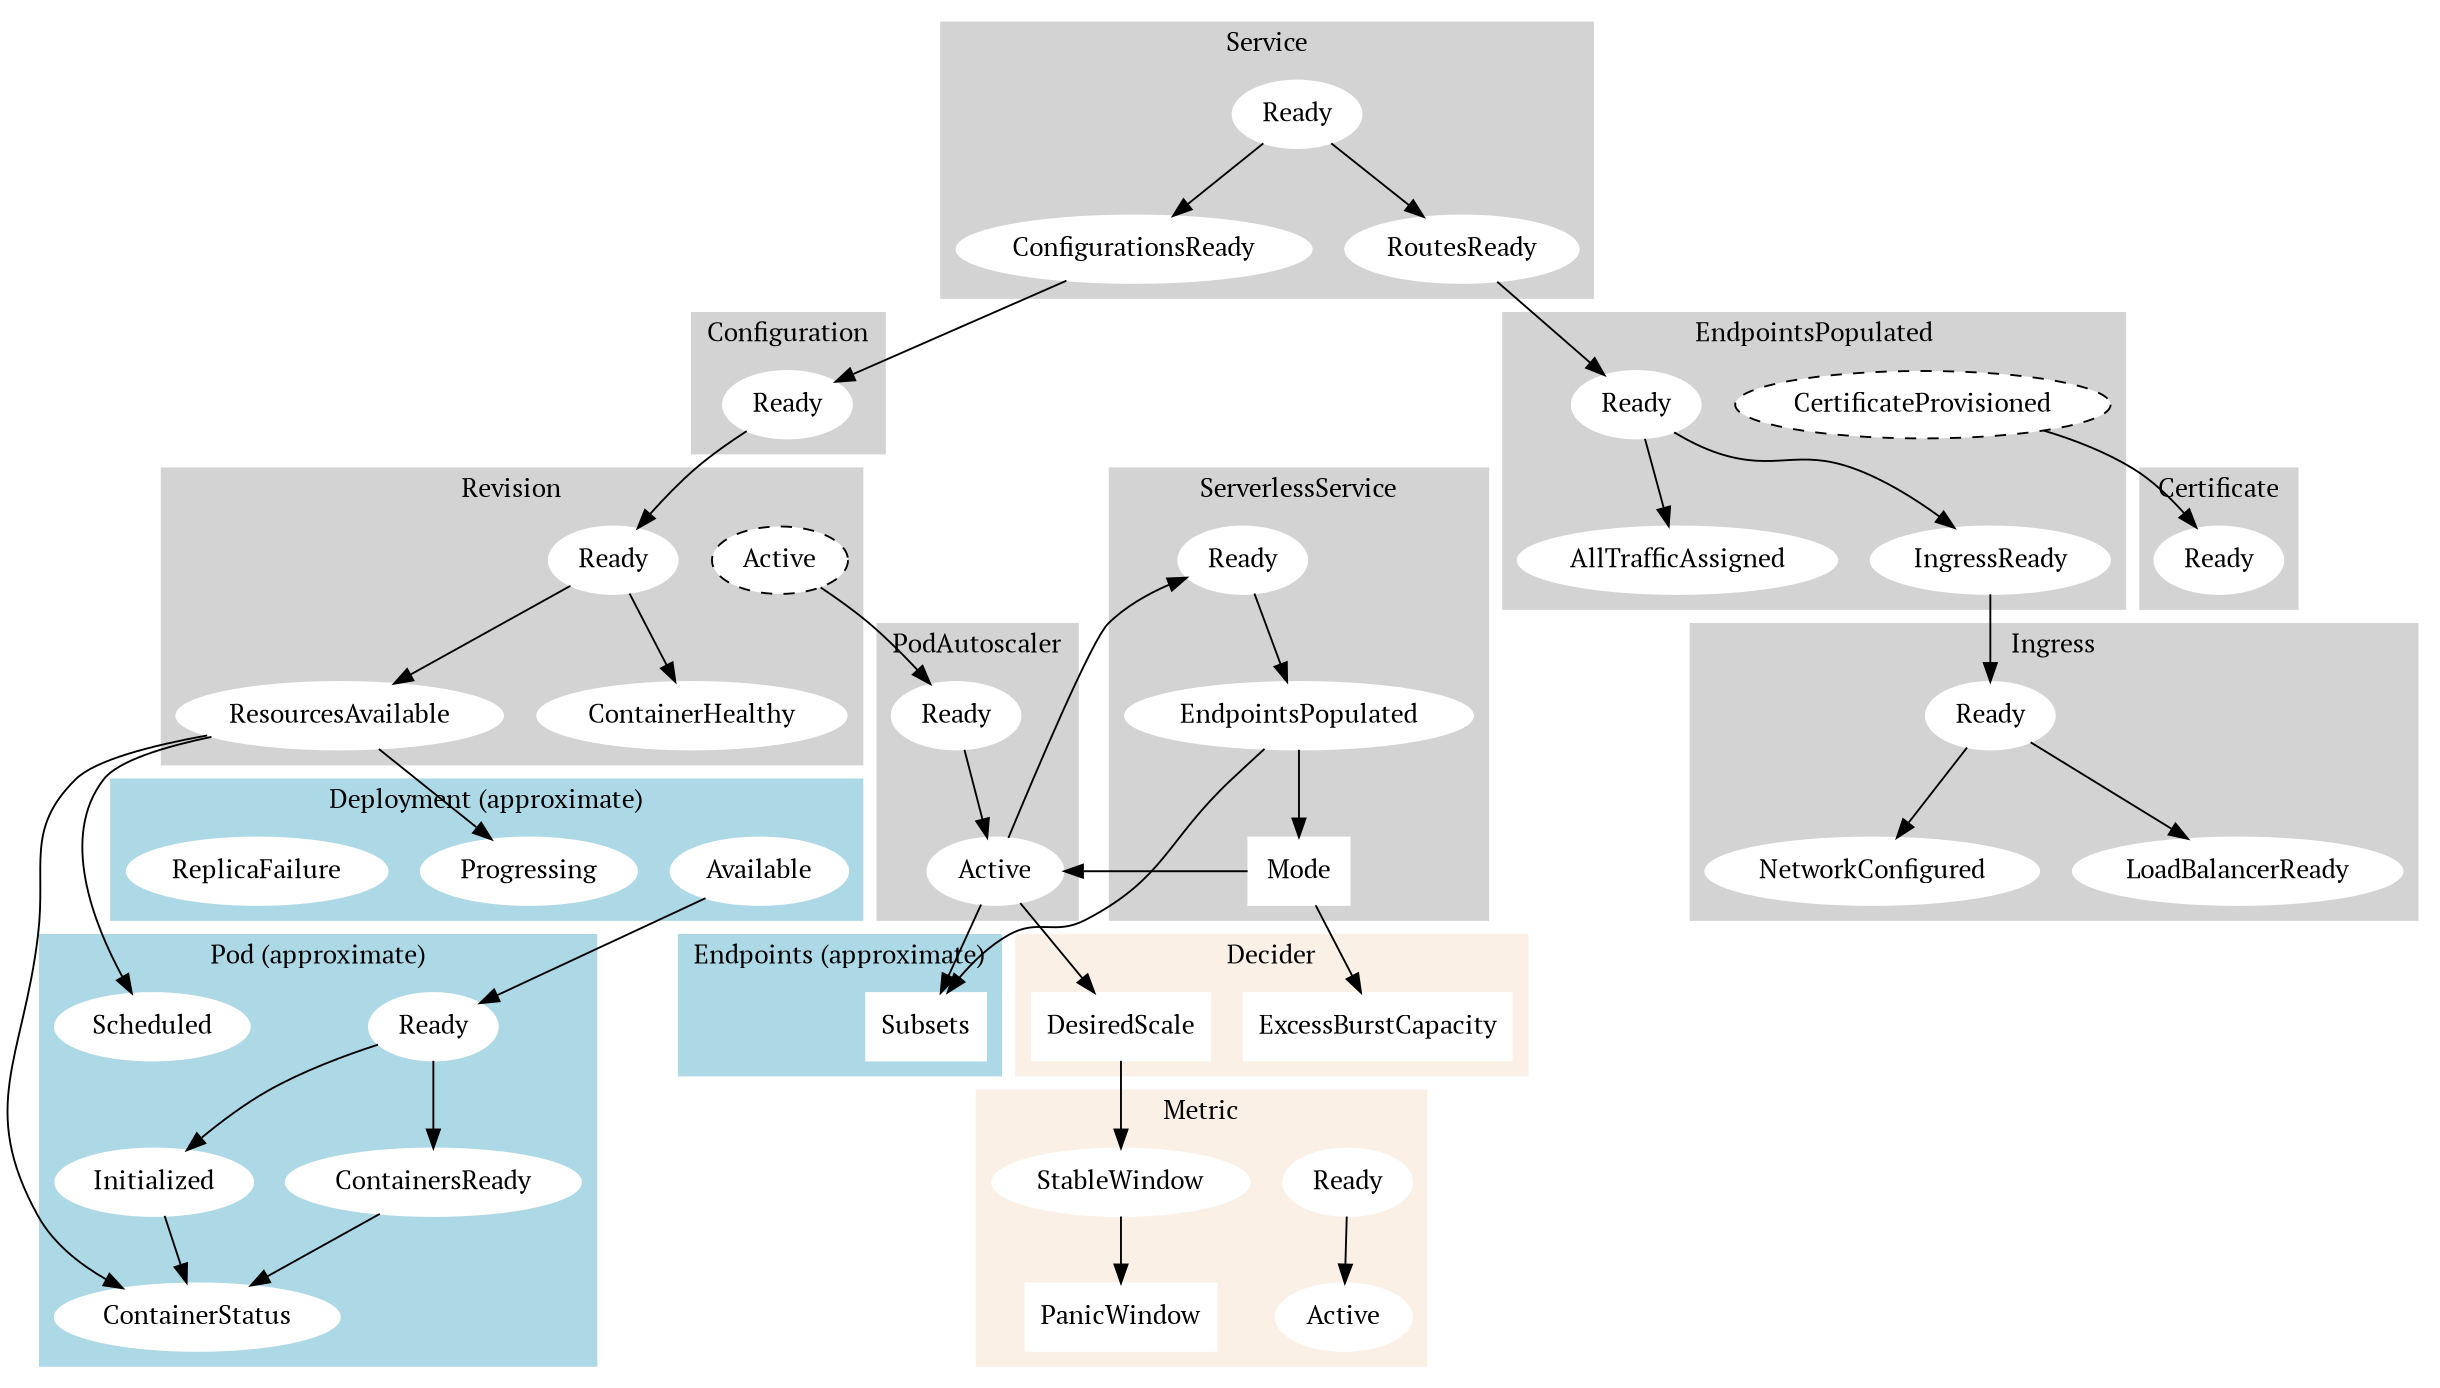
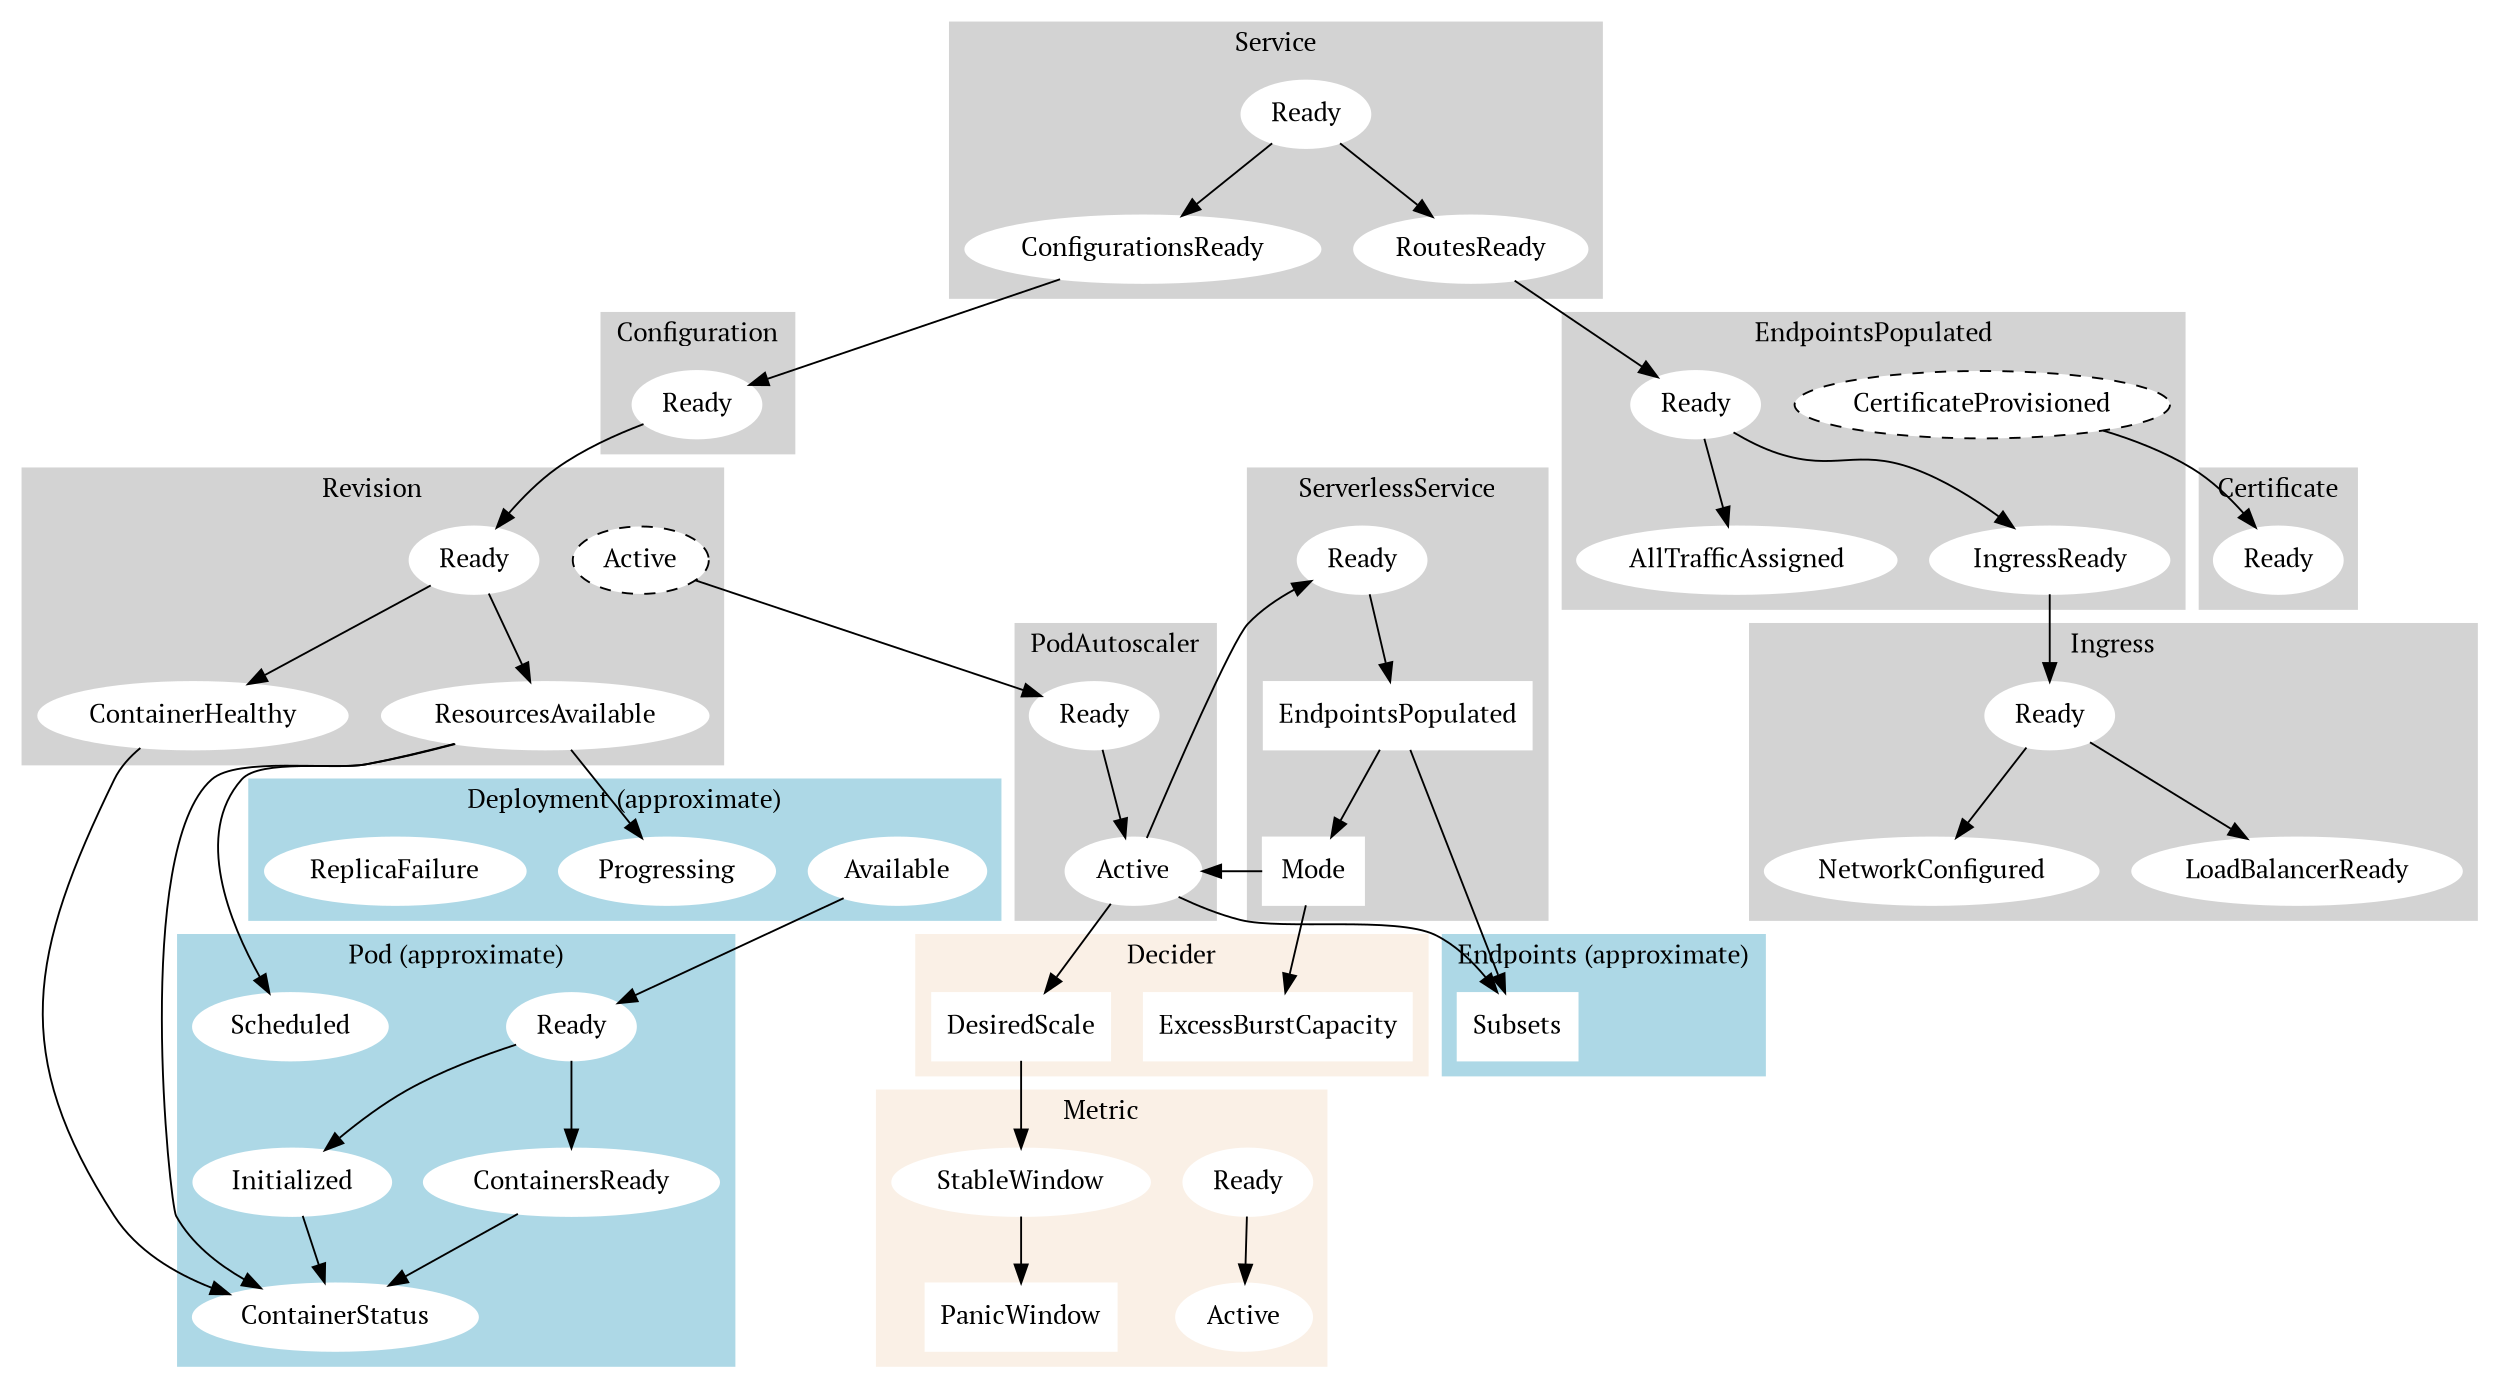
(1299, 716) -> (1398, 716)
none -> (45, 1040)
